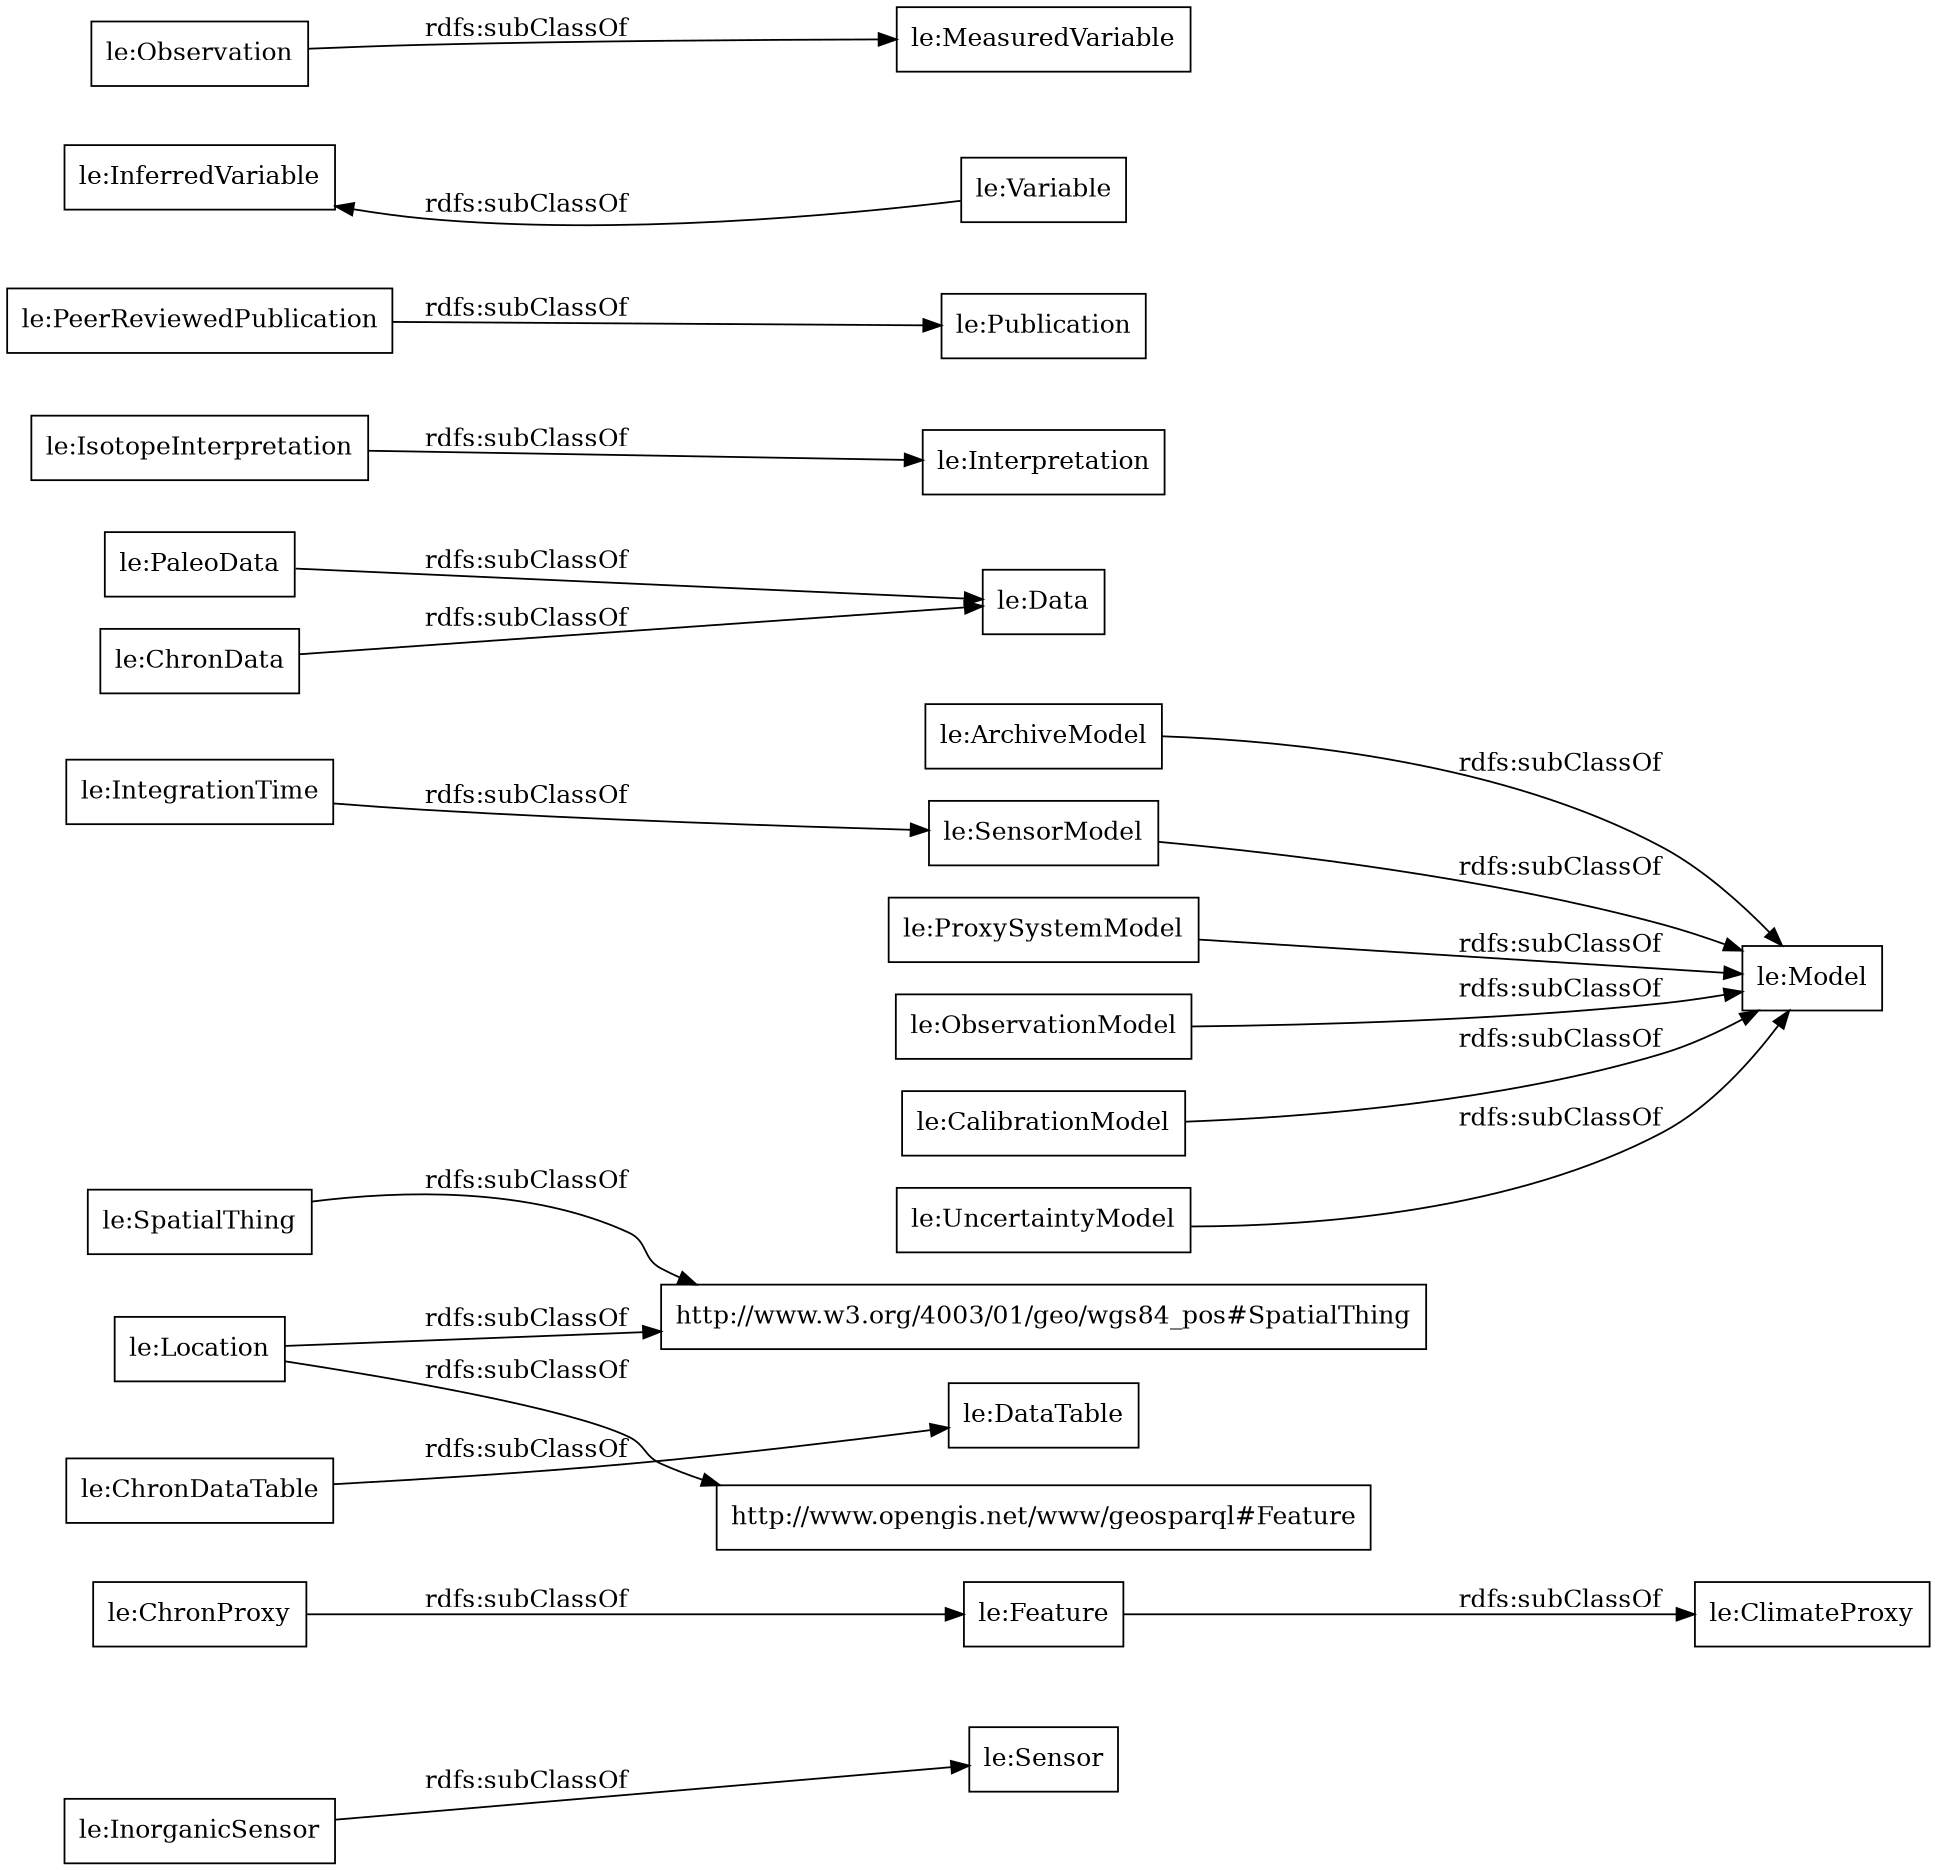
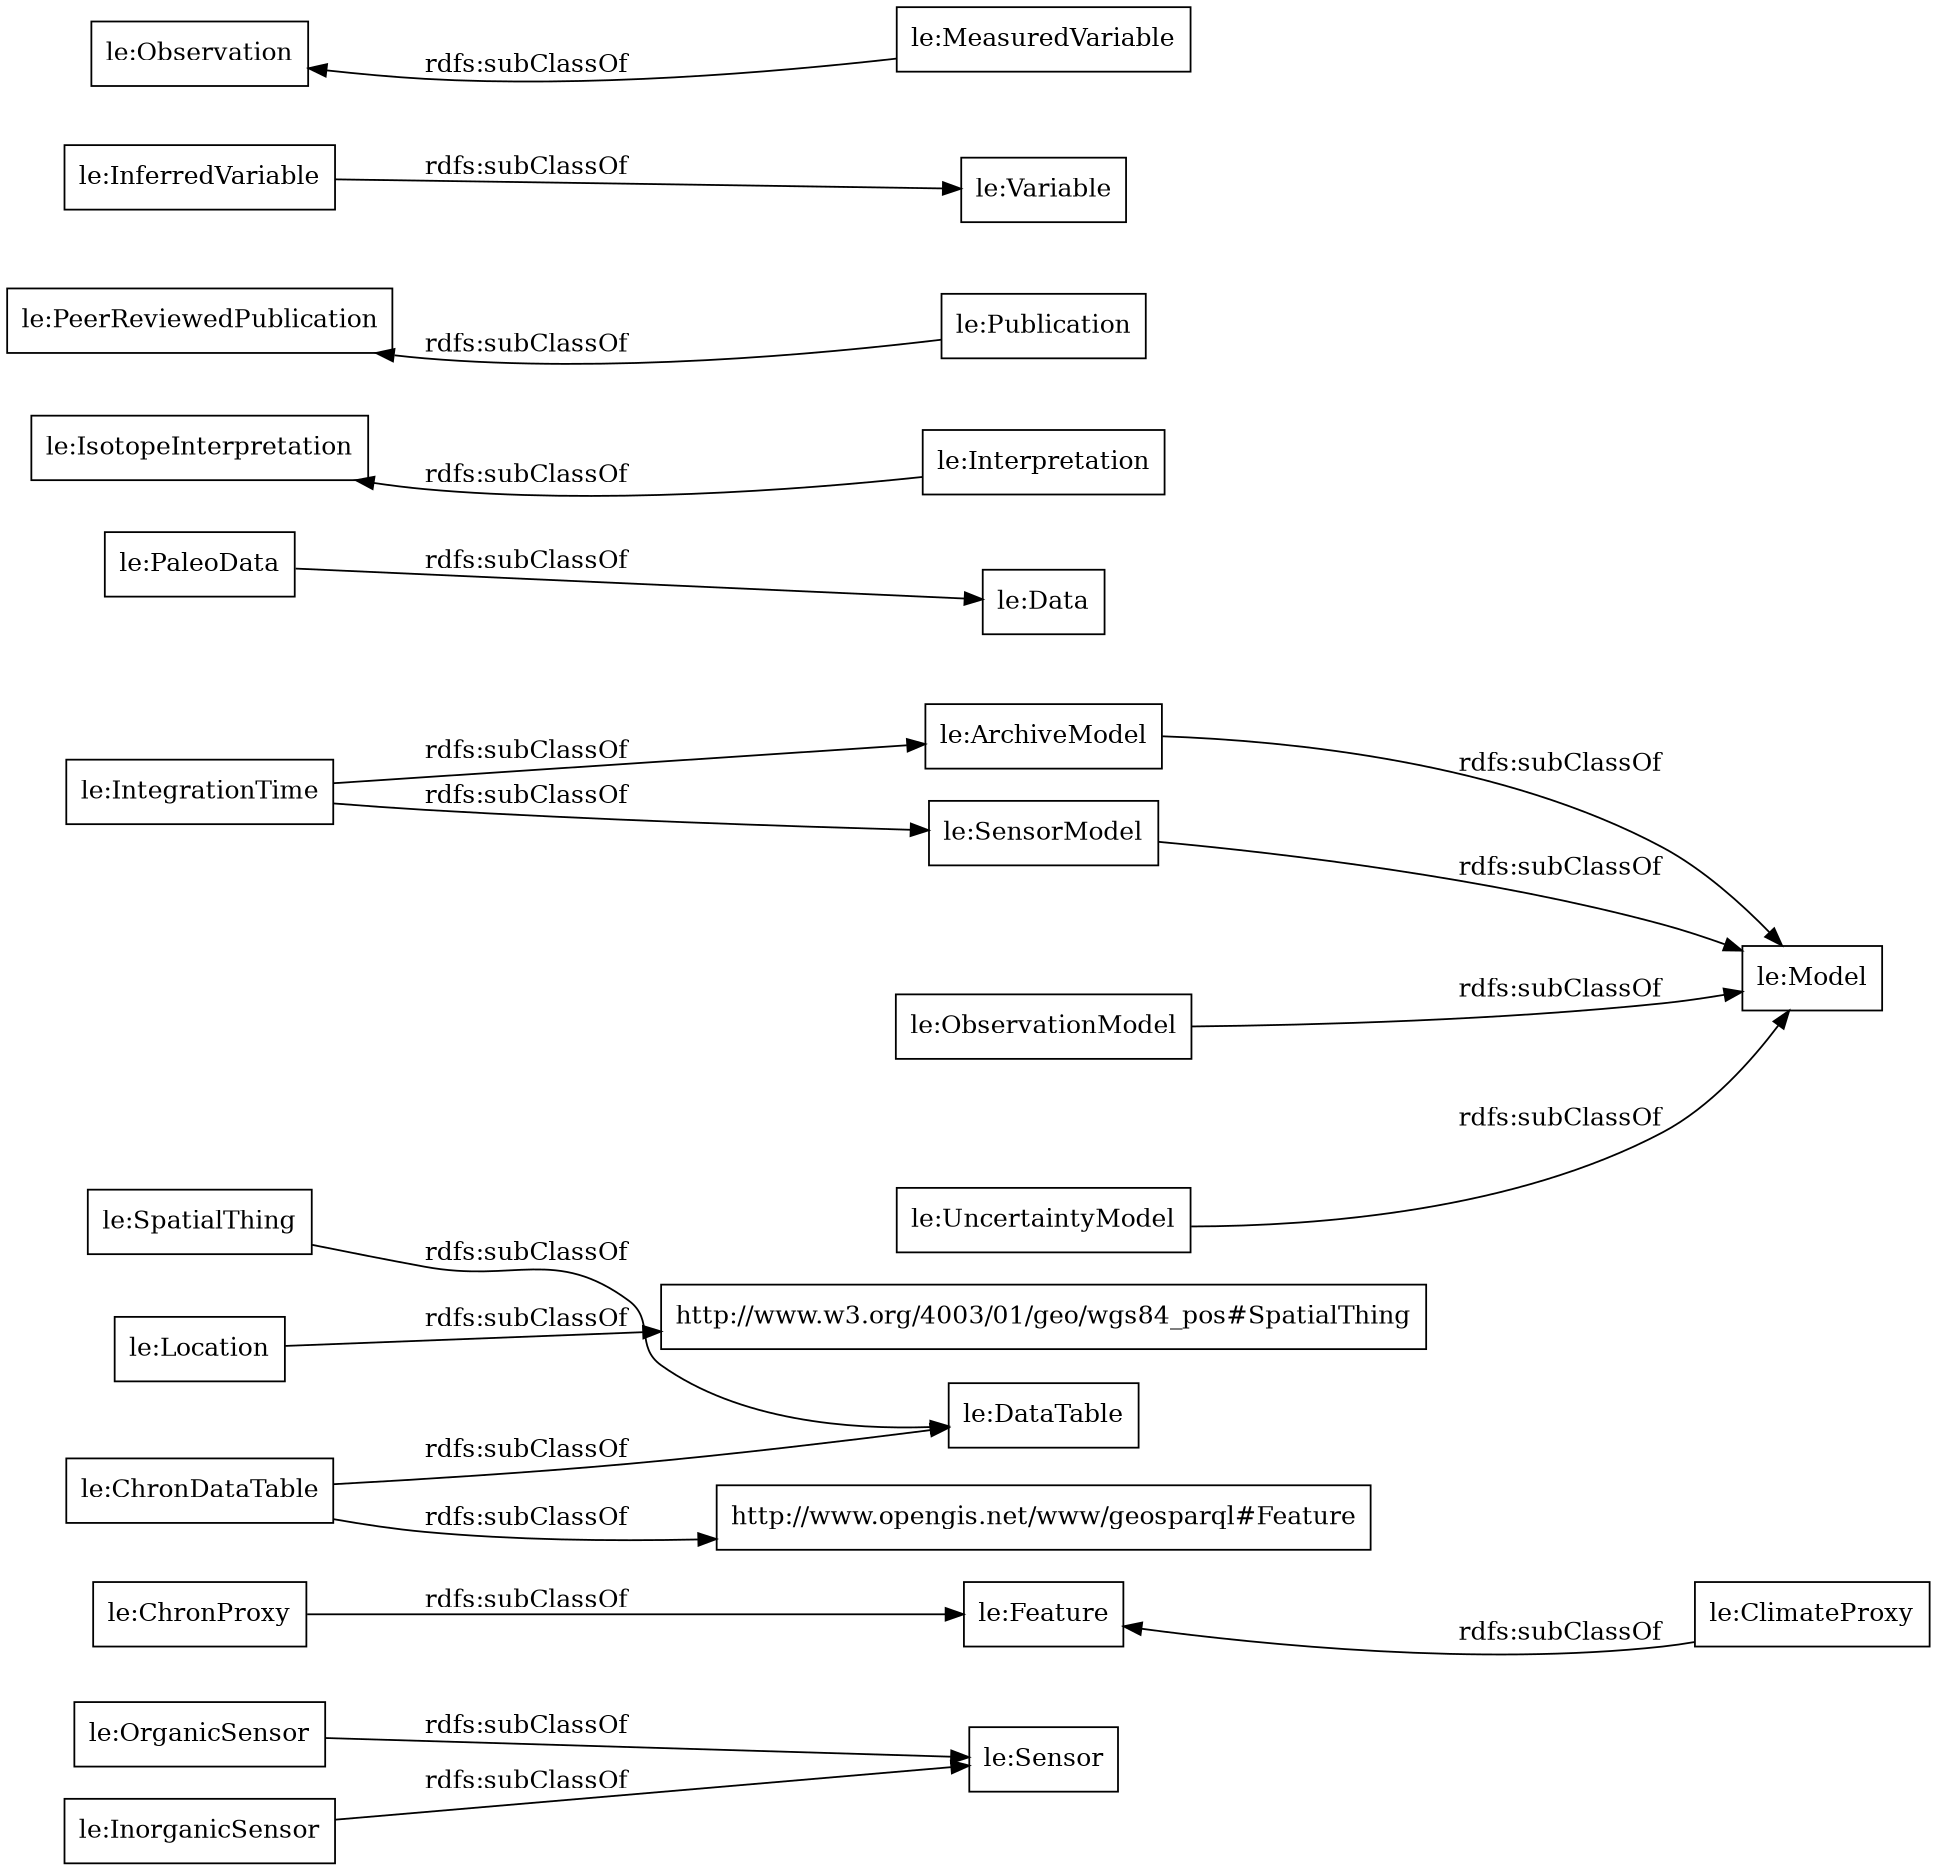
(593, 42) -> (612, 80)
(657, 224) -> (639, 184)
(658, 324) -> (668, 362)
(636, 455) -> (648, 495)
(200, 661) -> none
none -> (620, 764)
(1044, 930) -> none
(1044, 1123) -> none
(507, 1200) -> (639, 1312)
(501, 1400) -> (515, 1538)
(1400, 1614) -> (1418, 1653)
none -> (200, 1734)
